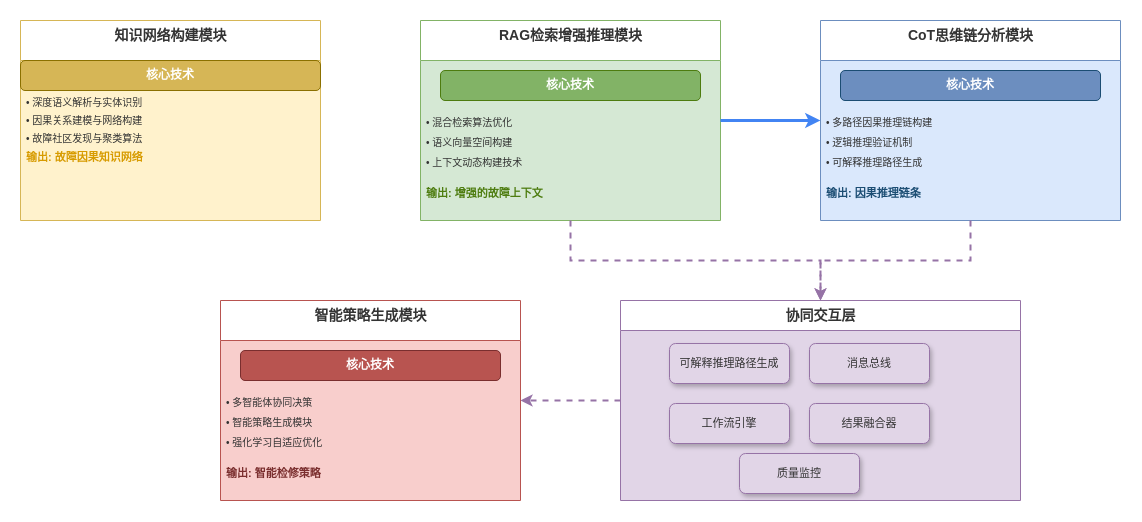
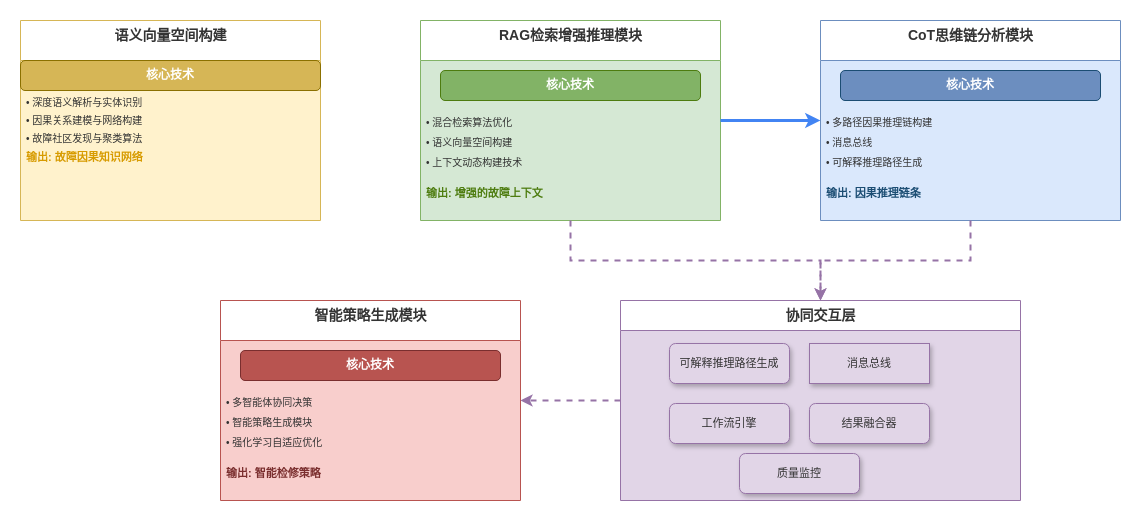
(171, 36) -> (171, 36)
(871, 144) -> (851, 144)
(870, 364) -> (870, 364)
